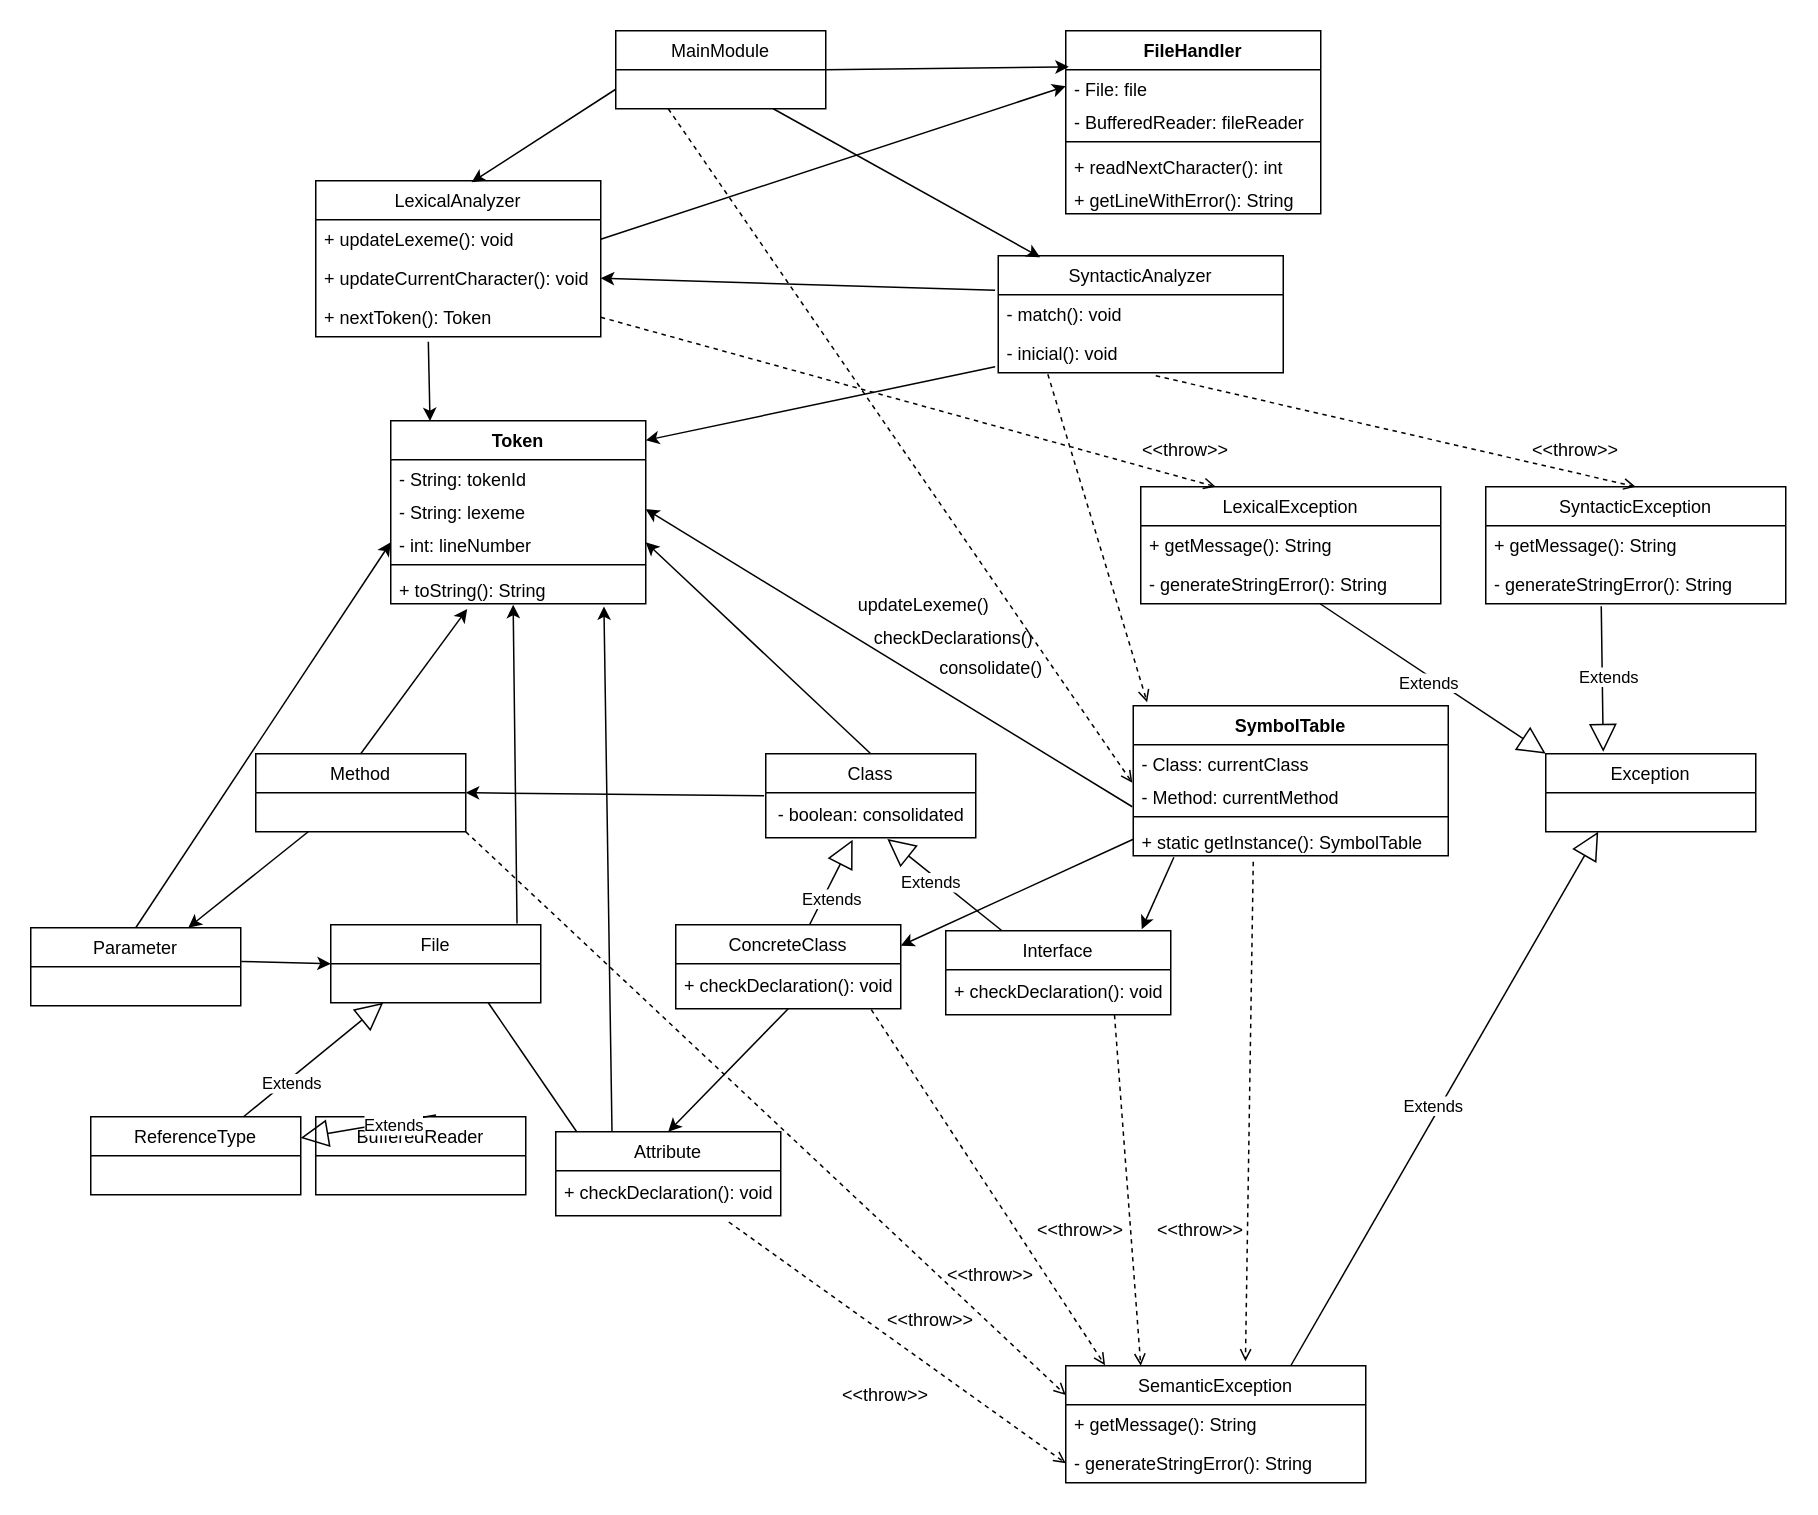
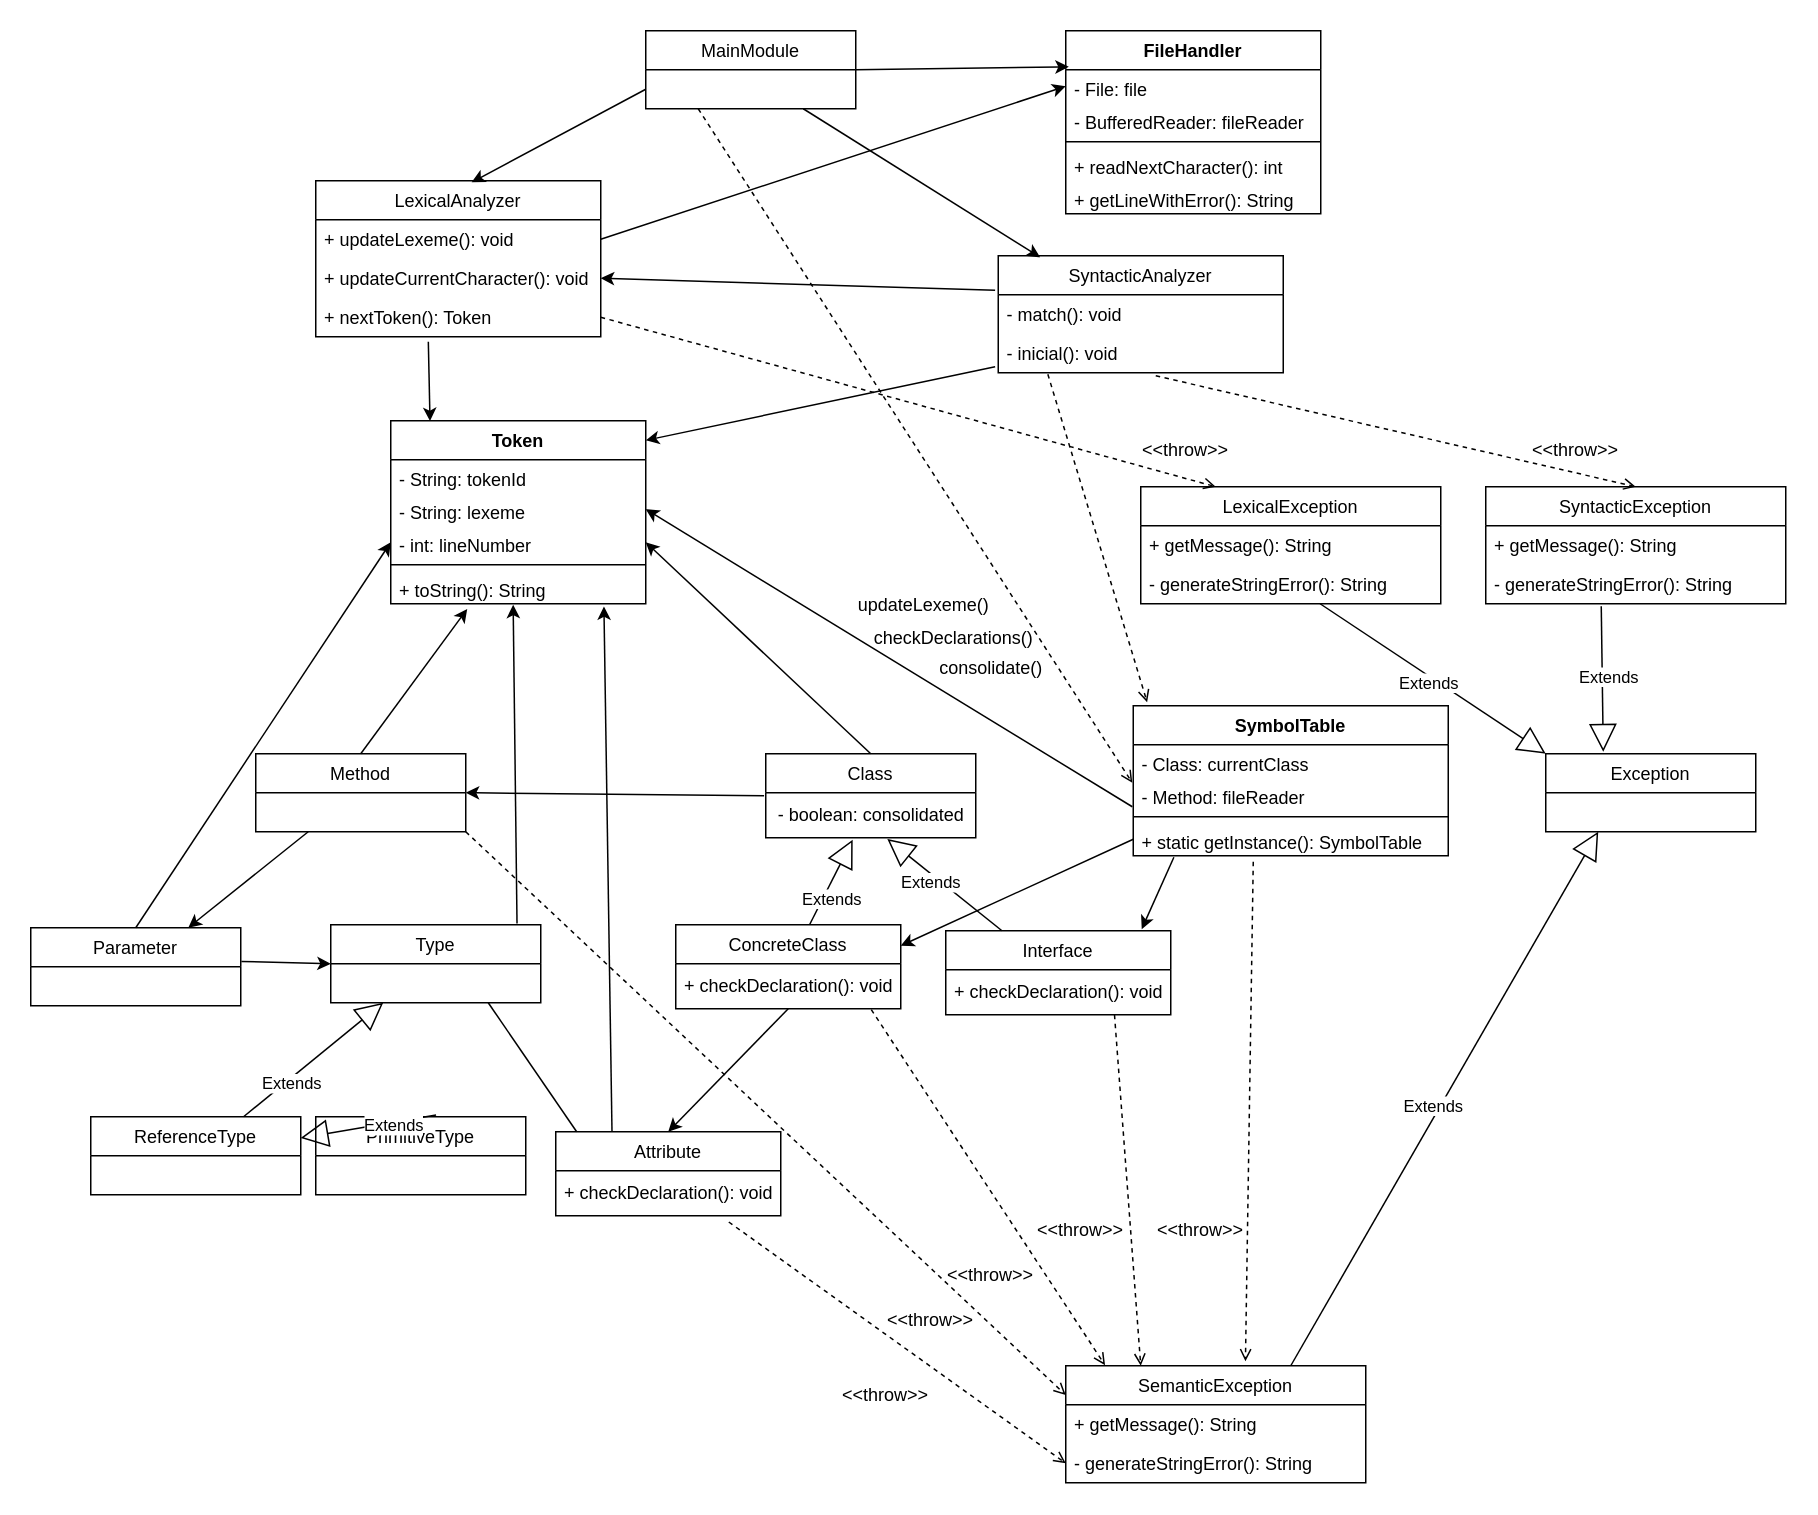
(721, 70) -> (751, 70)
(1250, 798) -> (1231, 798)
(435, 945) -> (435, 945)
(420, 1137) -> (420, 1137)
